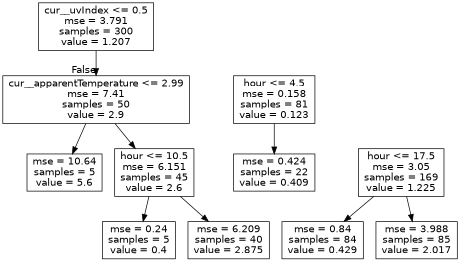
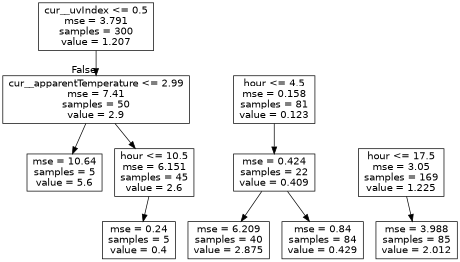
(192, 207) -> (253, 203)
(362, 207) -> (296, 204)
(417, 240) -> (417, 240)
